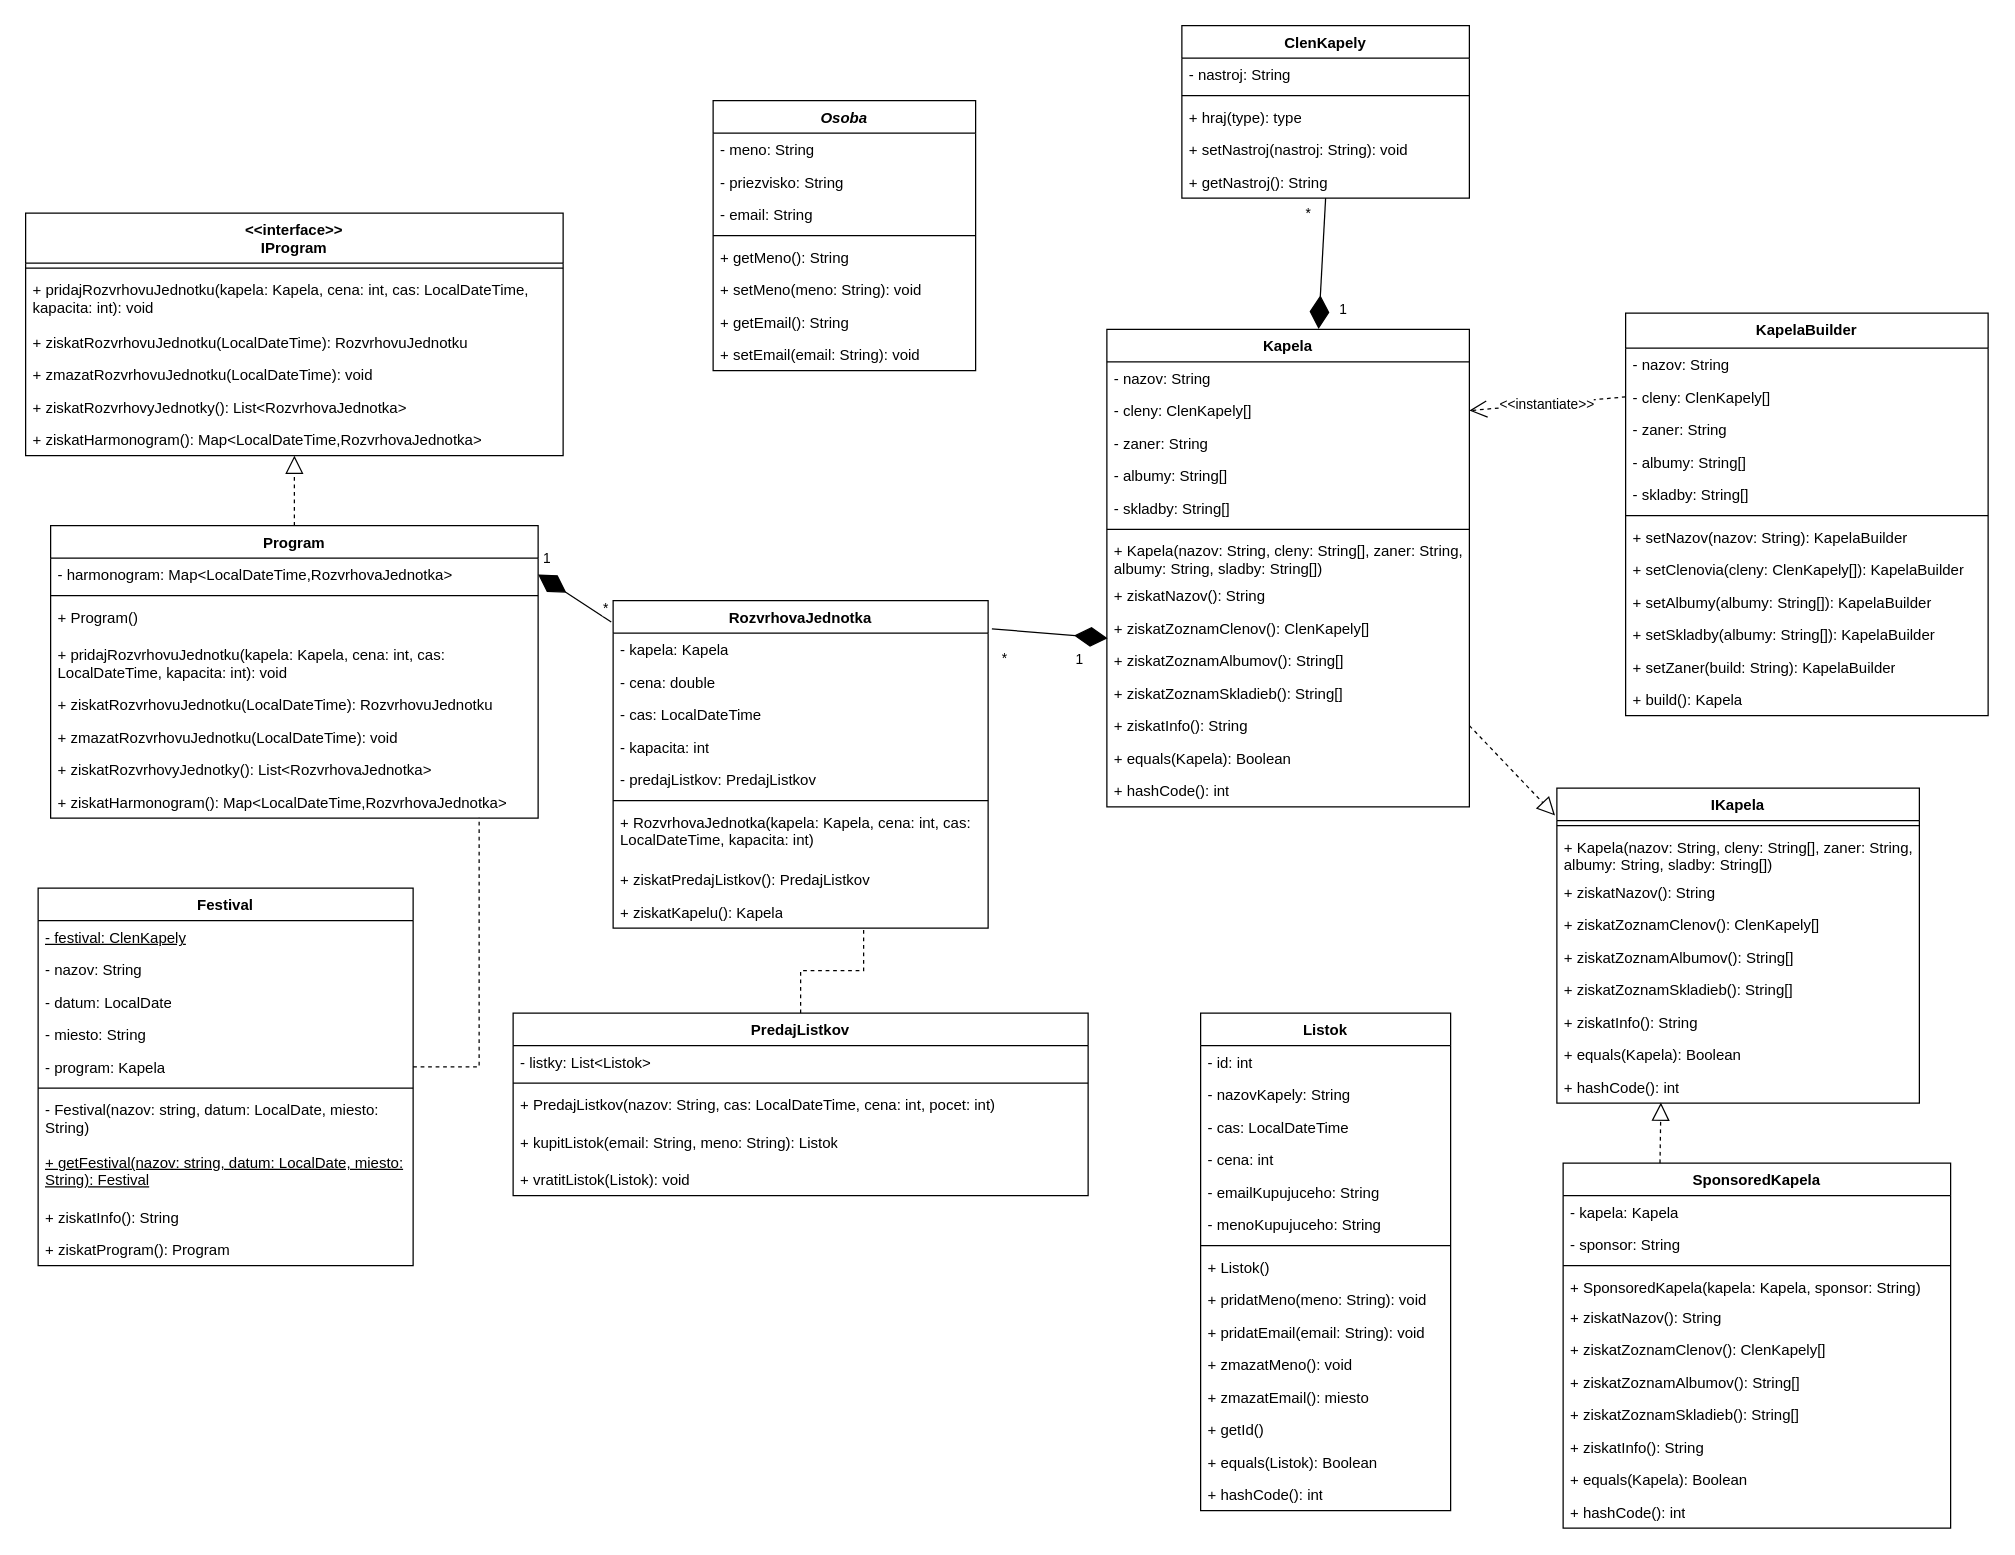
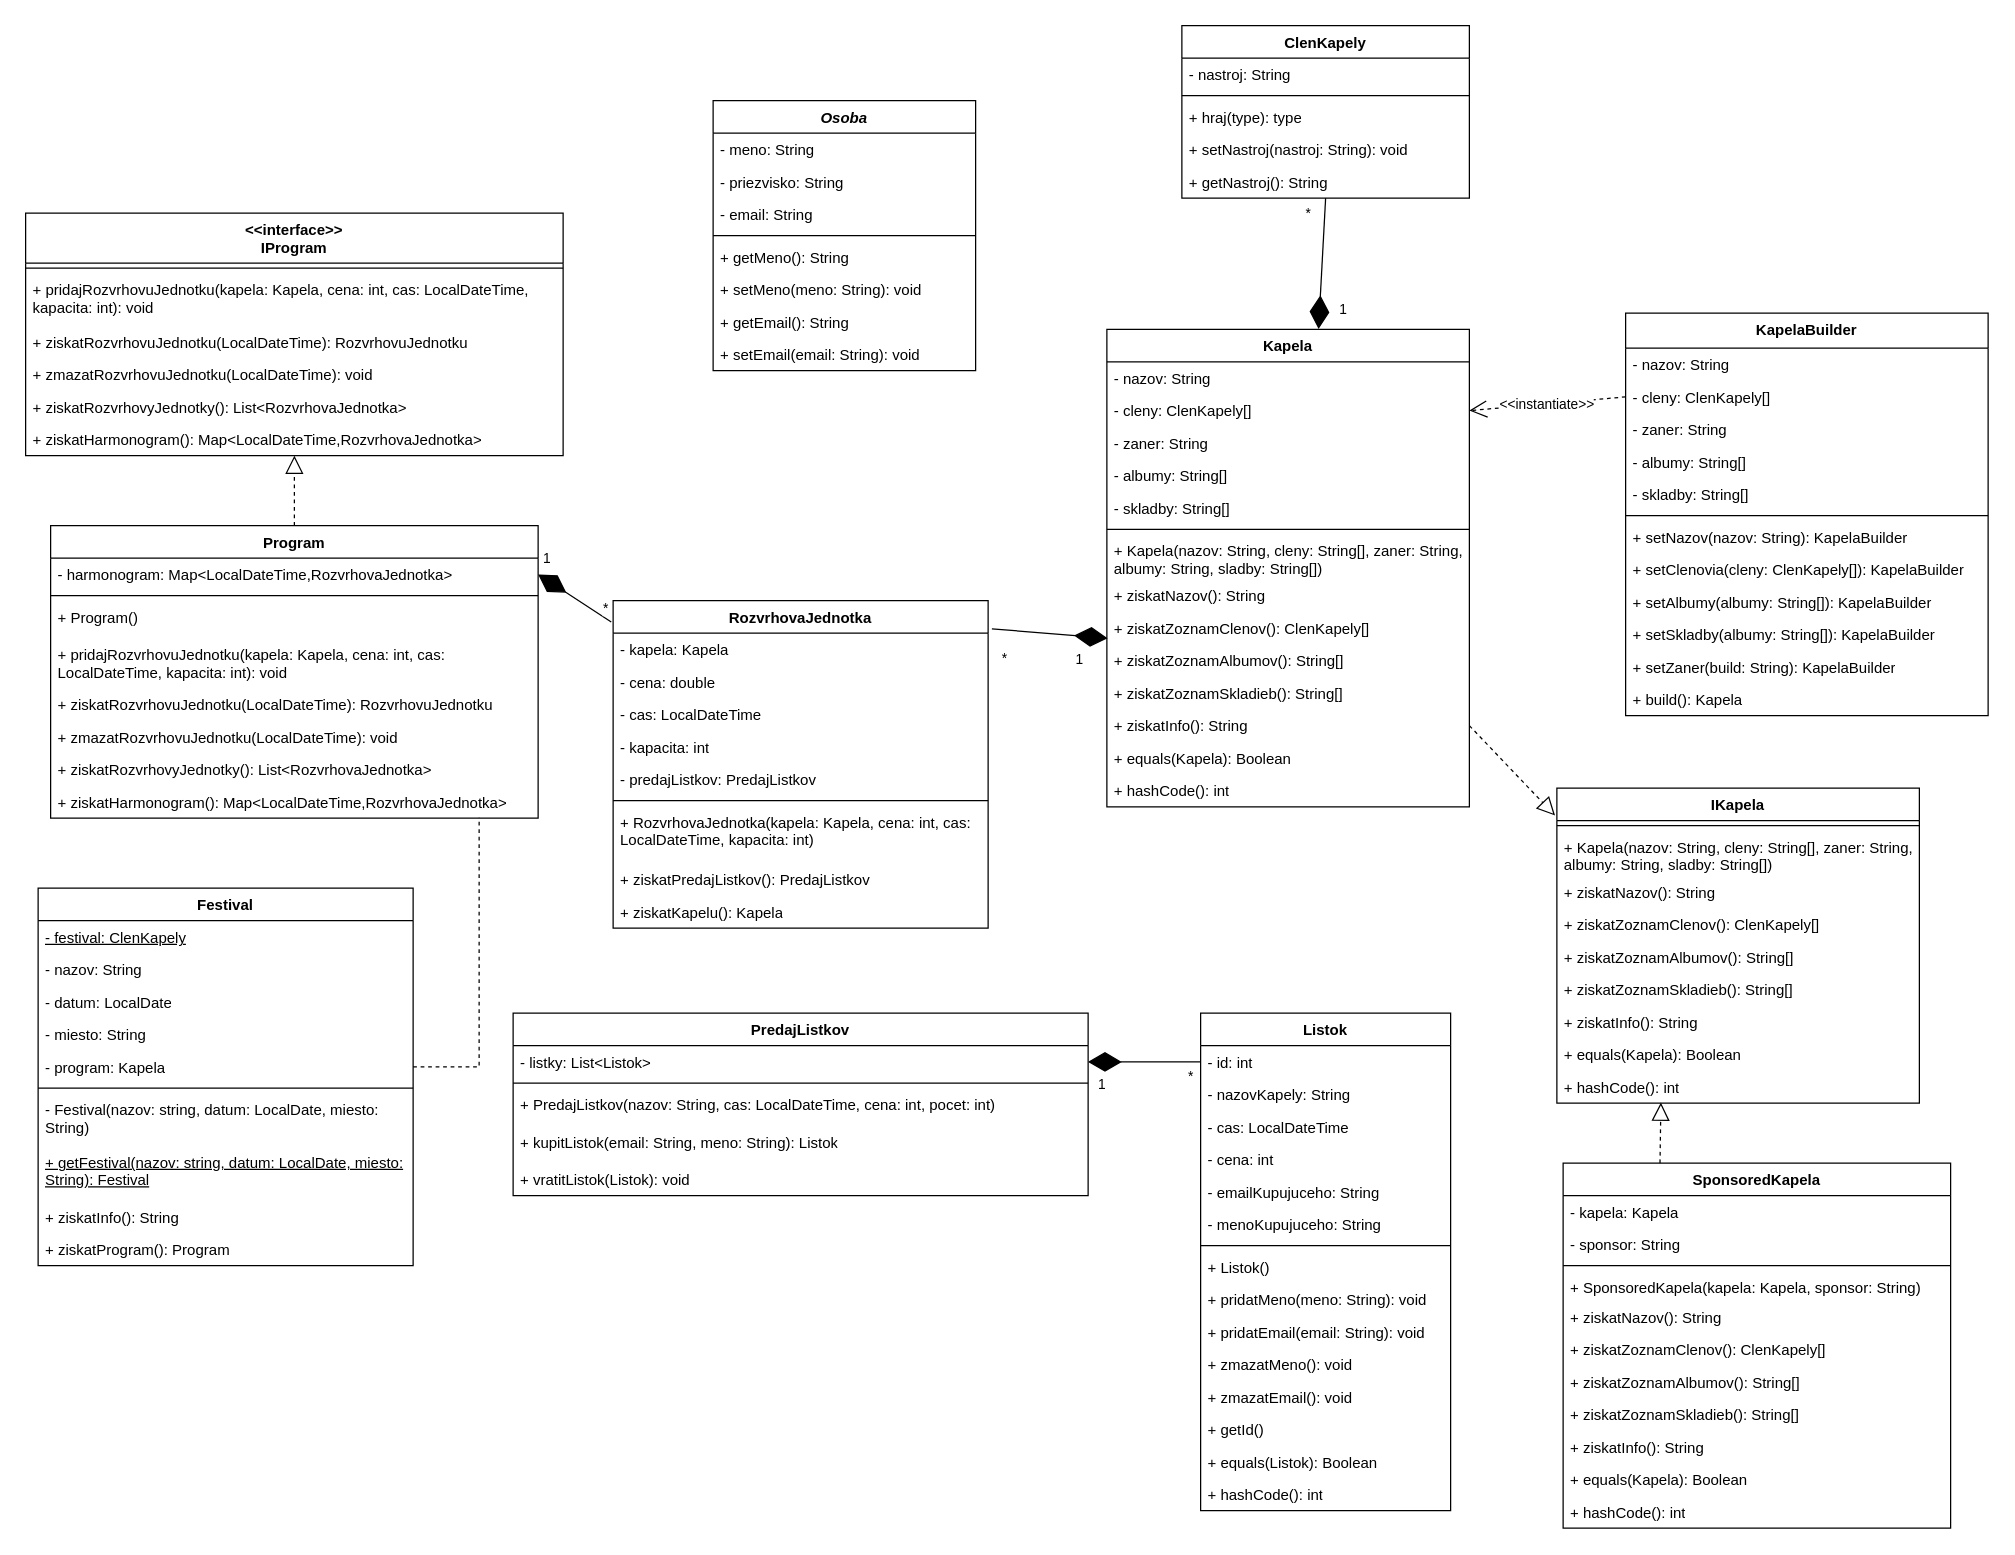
(830, 971) -> none
none -> (1160, 1062)
(1293, 1398) -> (1285, 1398)
